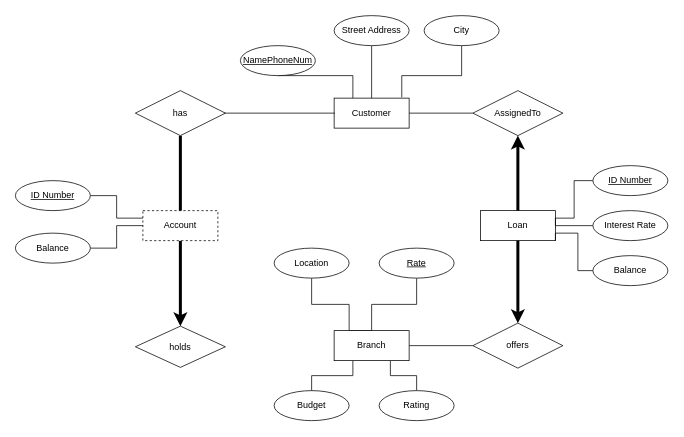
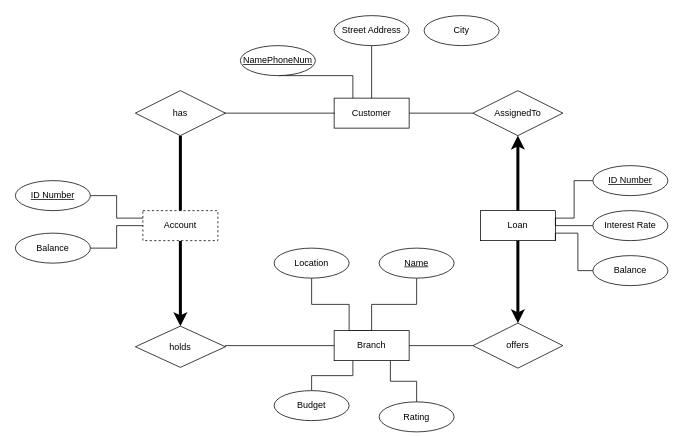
(436, 75) -> none
(417, 263) -> (417, 263)
none -> (279, 345)
(417, 405) -> (417, 417)
